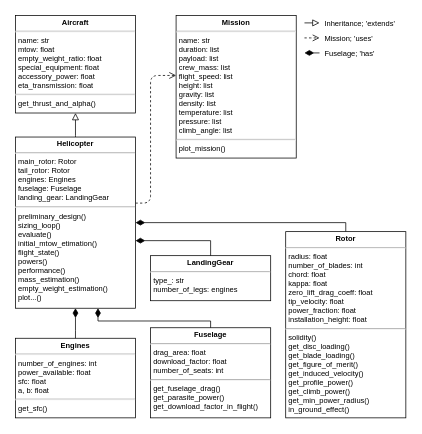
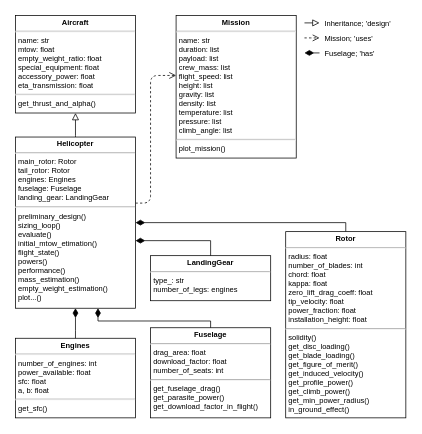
(366, 23) -> (363, 23)
